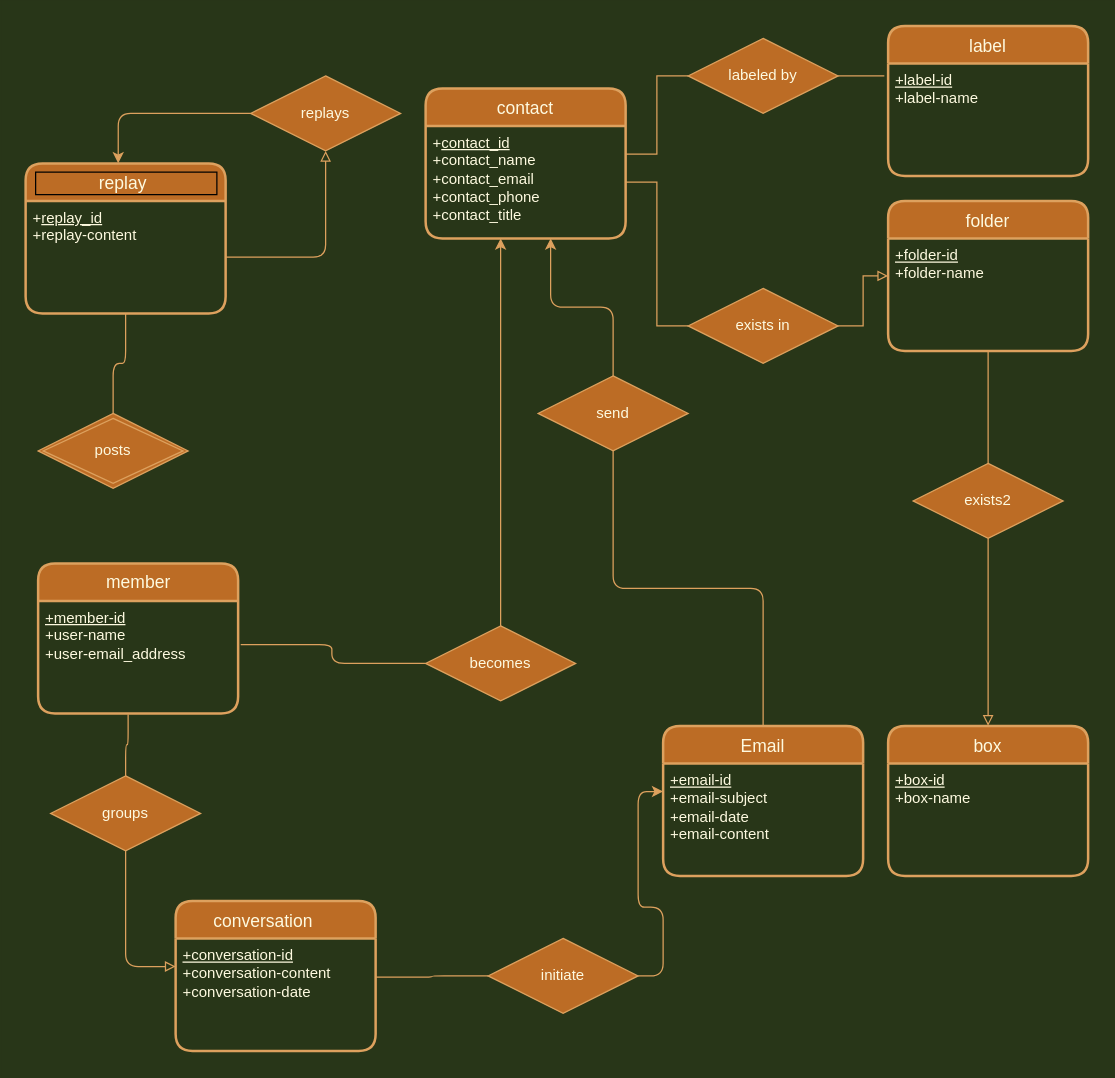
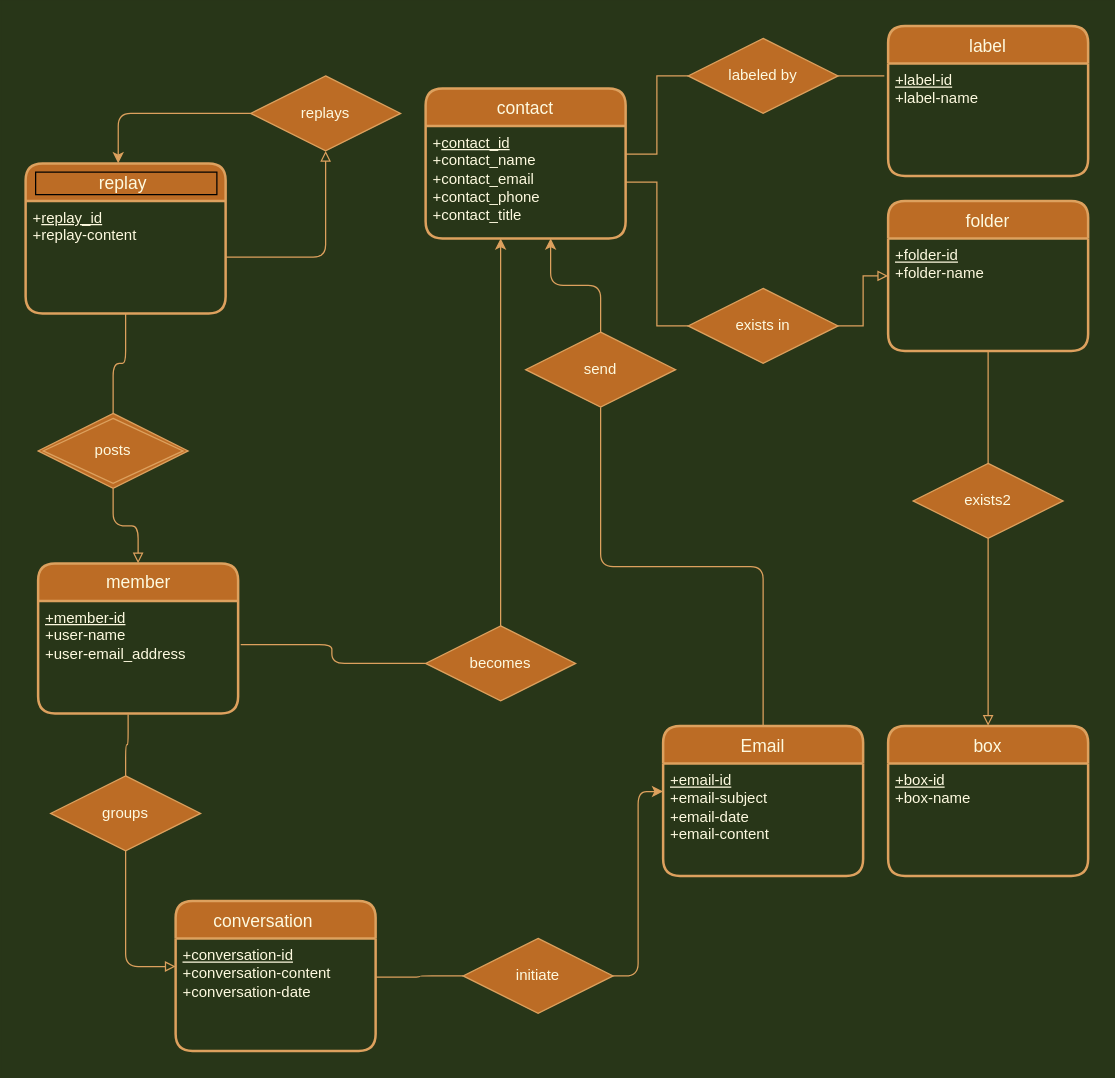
(613, 413) -> (601, 369)
none -> (121, 525)
(563, 976) -> (538, 976)
